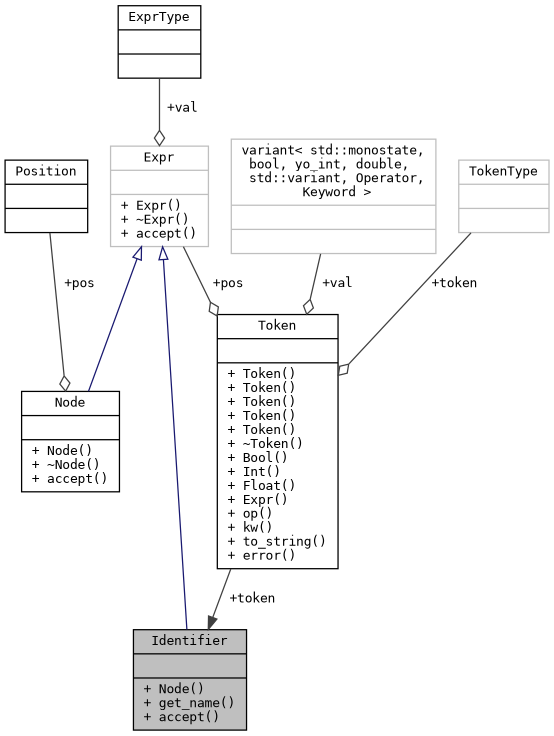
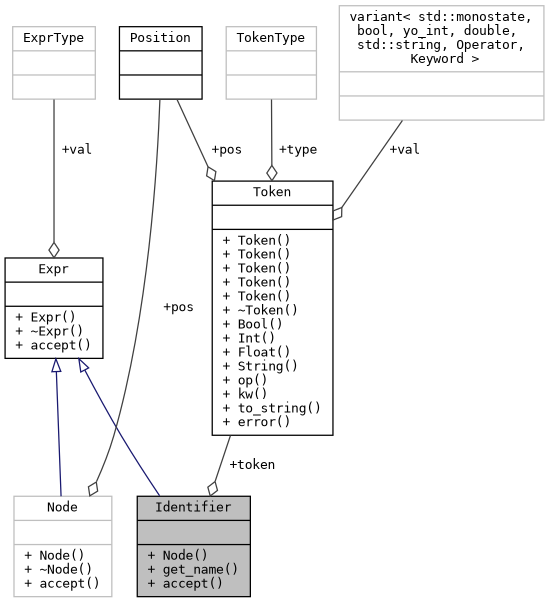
(159, 42) -> (54, 63)
(334, 179) -> (438, 45)
(159, 196) -> (54, 308)
(197, 274) -> (193, 133)
(451, 284) -> (295, 151)
(71, 442) -> (63, 546)
(259, 500) -> (261, 367)
(222, 593) -> (223, 458)
